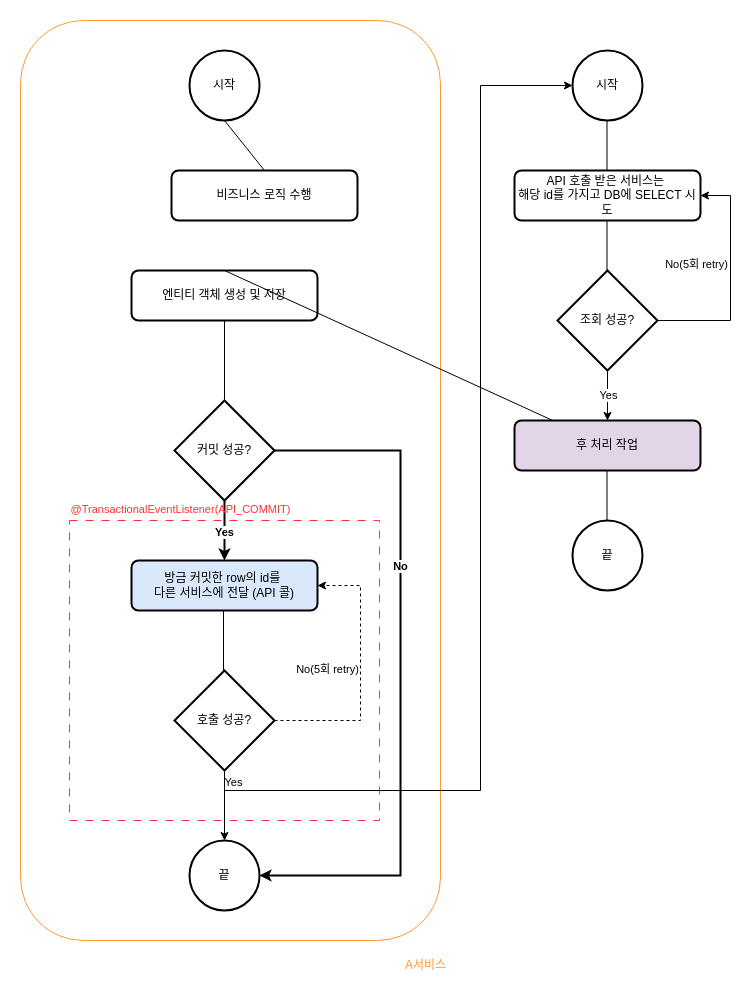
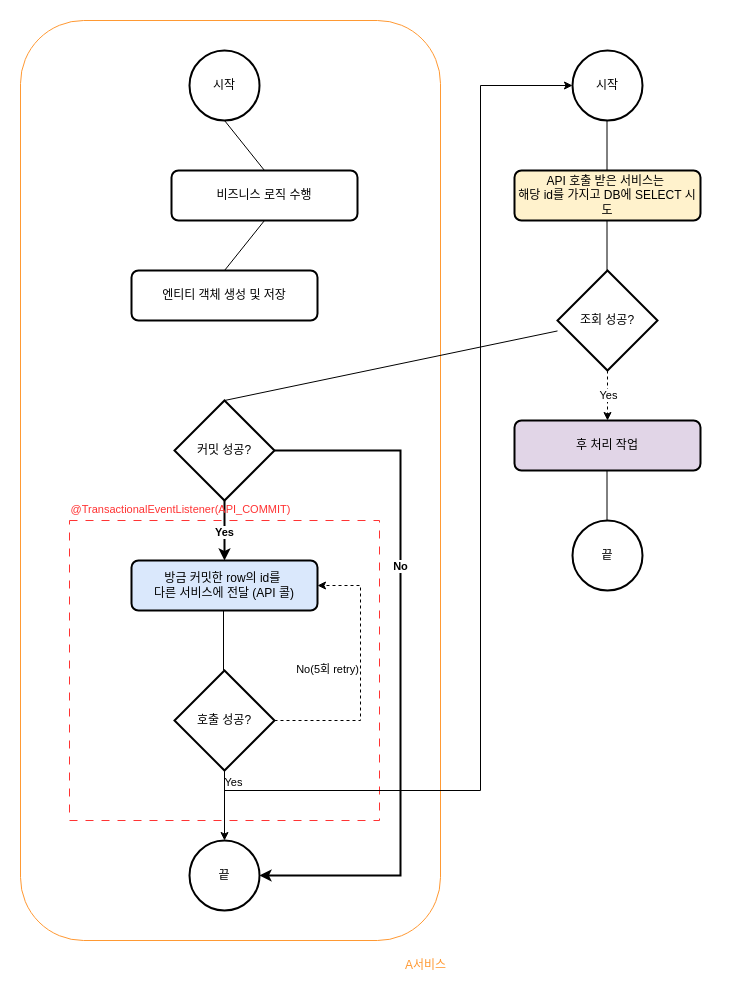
(608, 196) -> (608, 196)
(731, 284) -> none
(388, 345) -> (245, 246)
(225, 361) -> (391, 366)
(608, 381) -> (608, 381)
